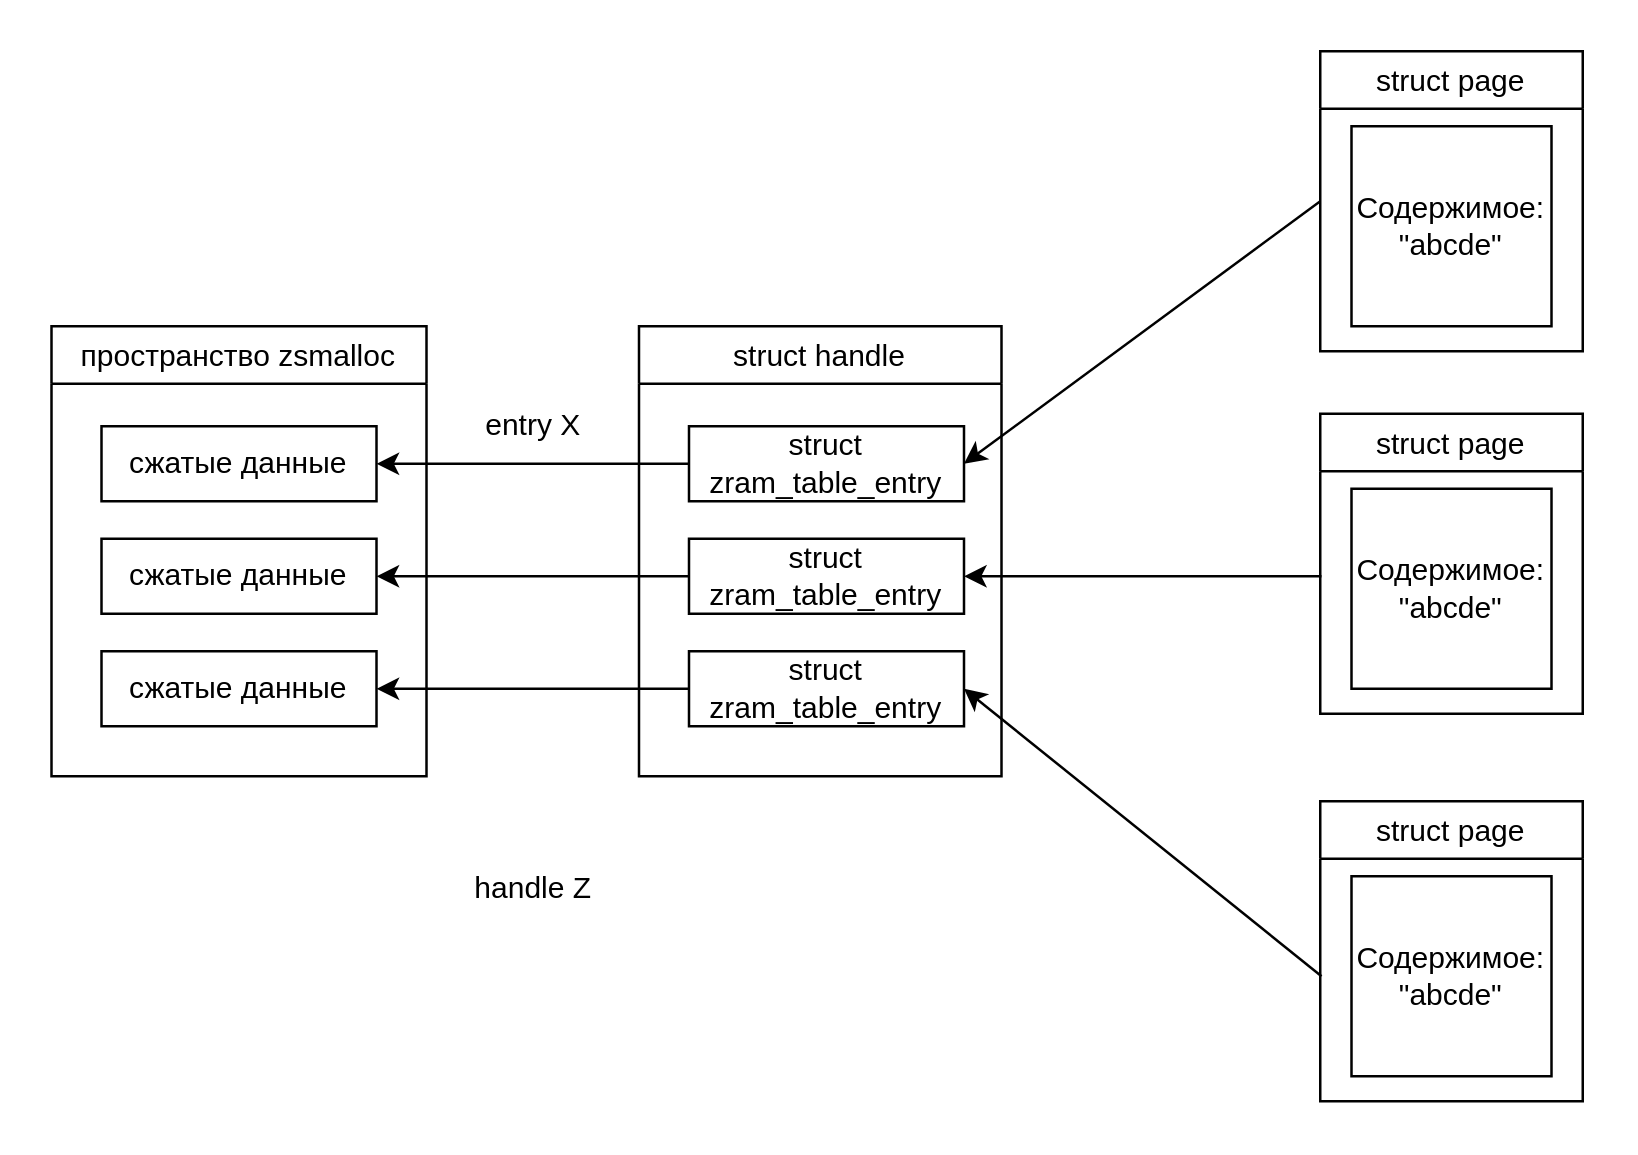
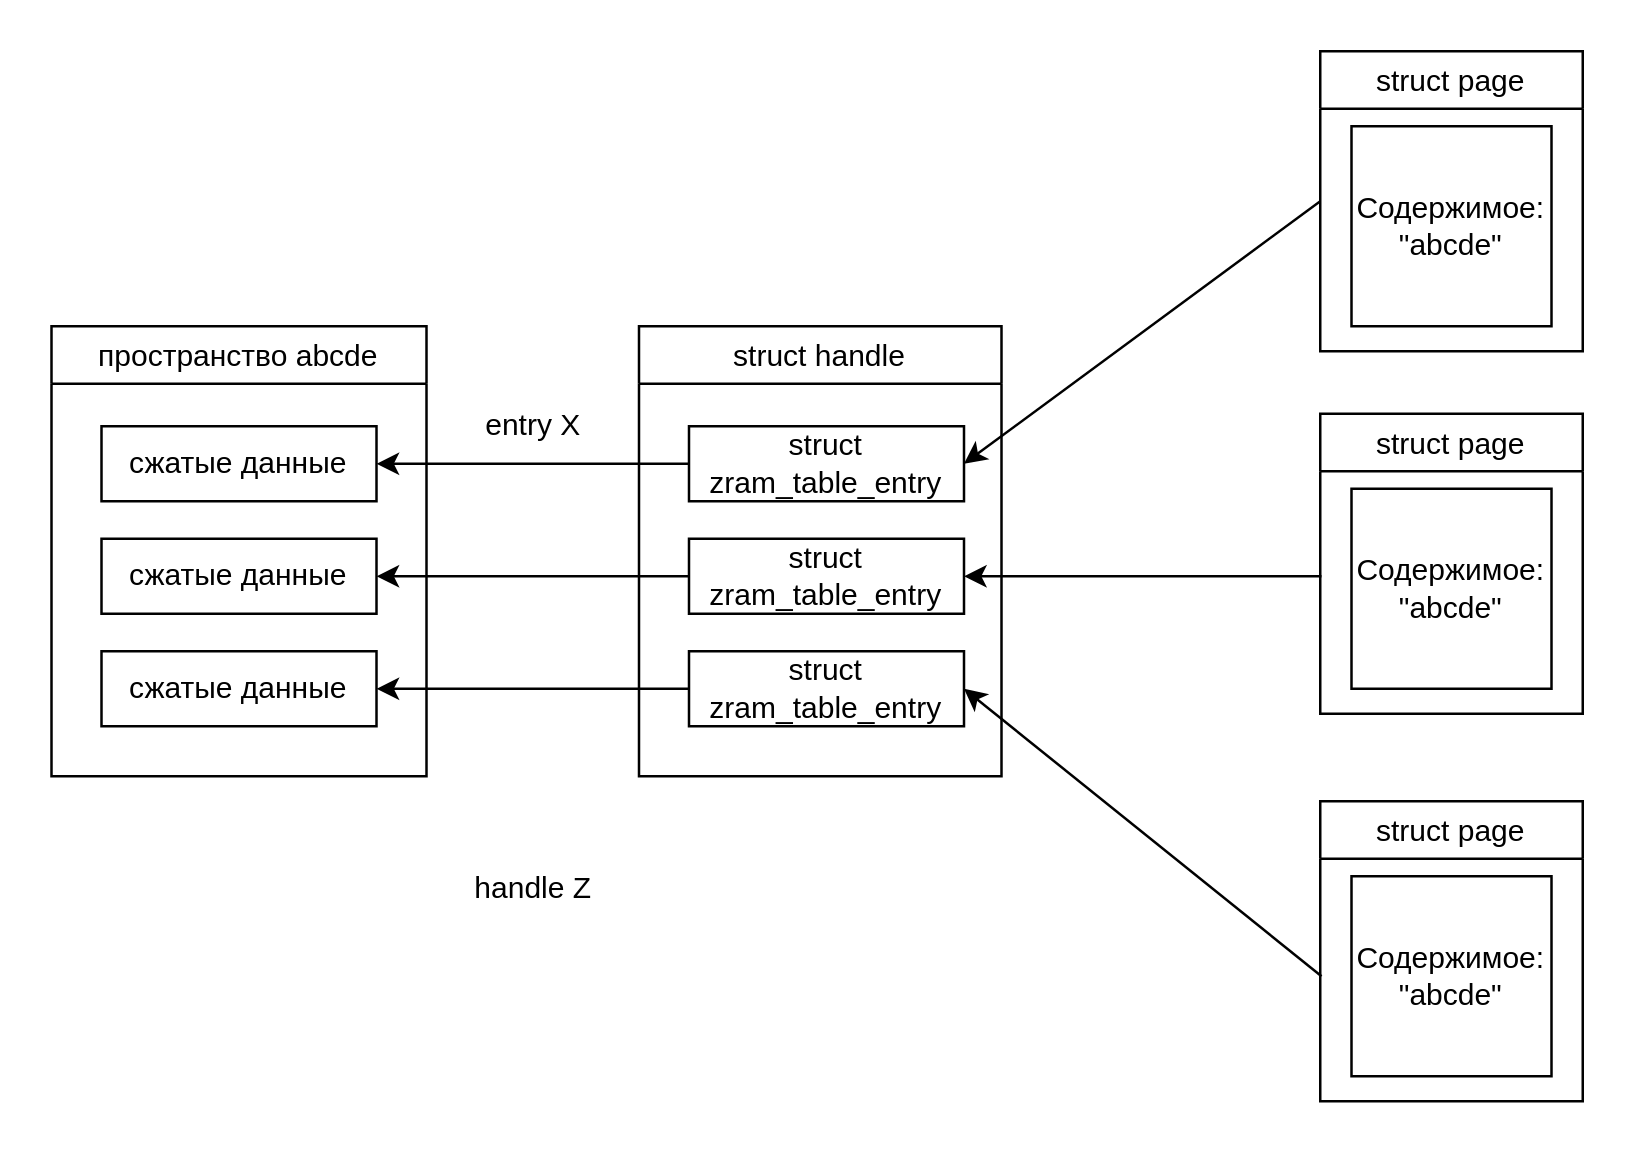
(238, 356) -> (238, 356)
